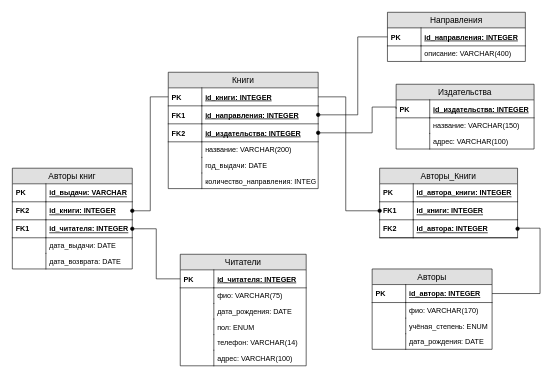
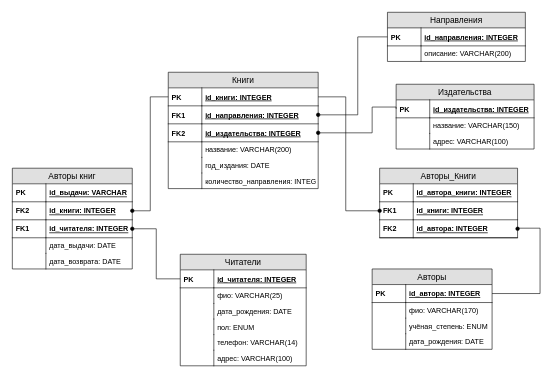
(467, 54) -> (467, 54)
(236, 166) -> (238, 166)
(248, 296) -> (248, 296)
